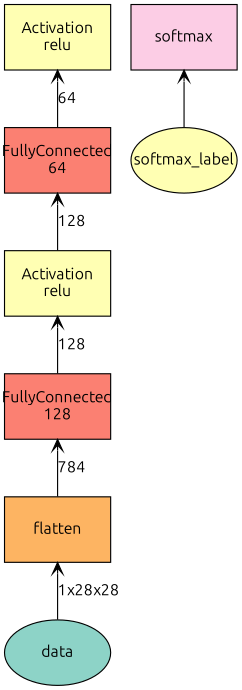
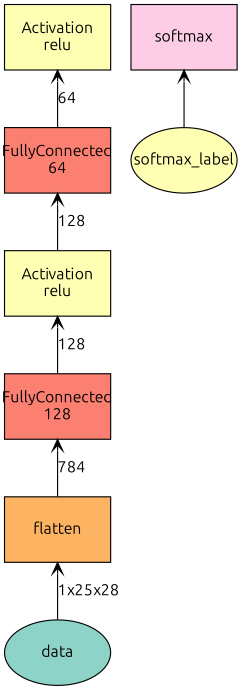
(89, 591) -> (89, 591)
